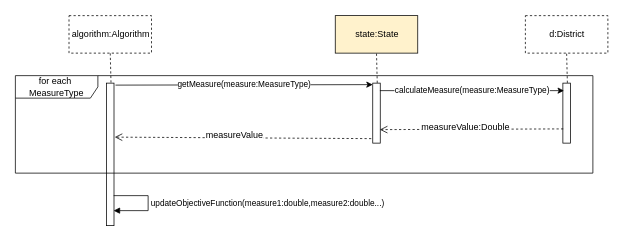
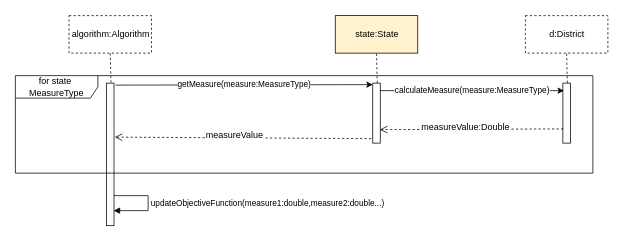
(57, 87) -> (57, 87)
